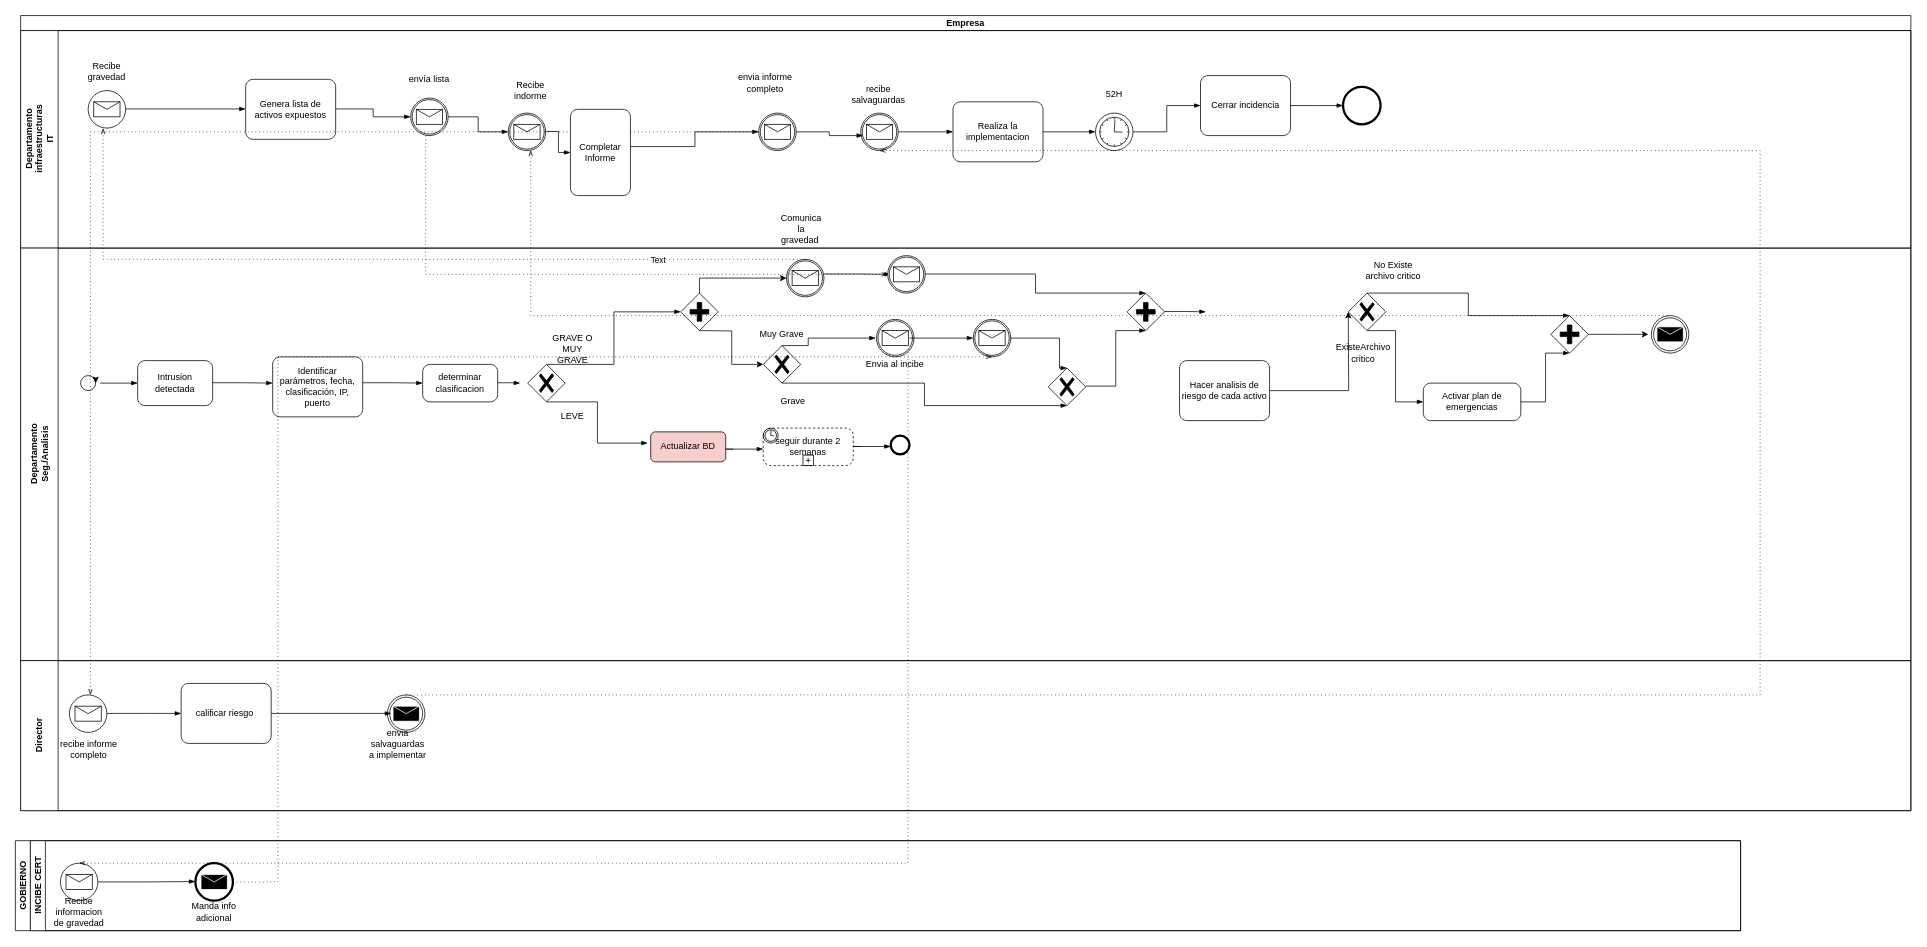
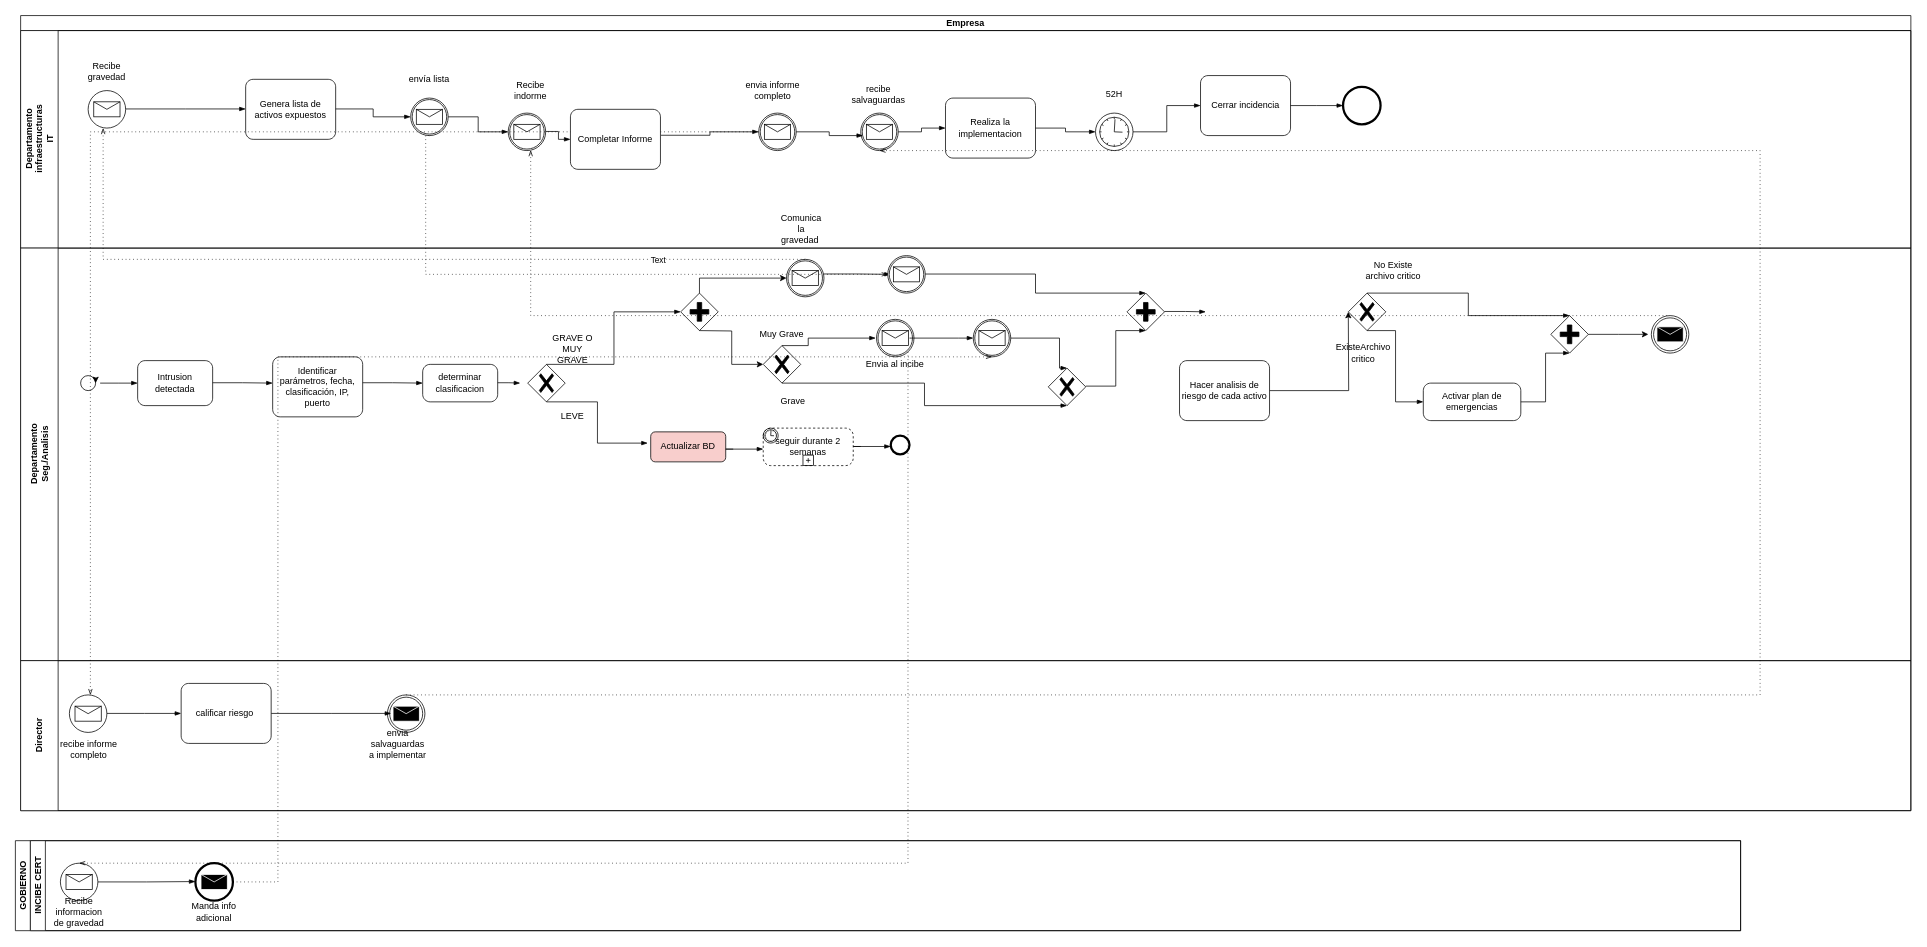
(765, 83) -> (773, 90)
(998, 132) -> (990, 128)
(600, 152) -> (615, 139)
